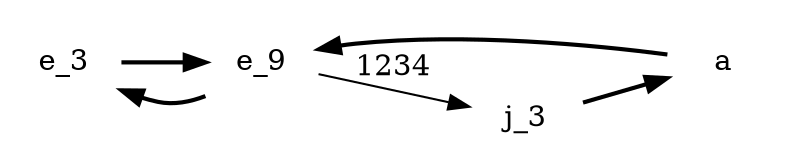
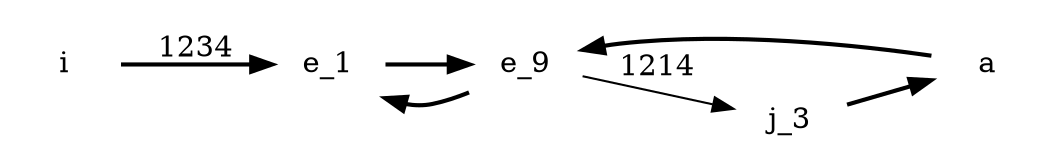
(64, 62) -> (329, 64)
none -> (64, 64)
(394, 68) -> (658, 68)
